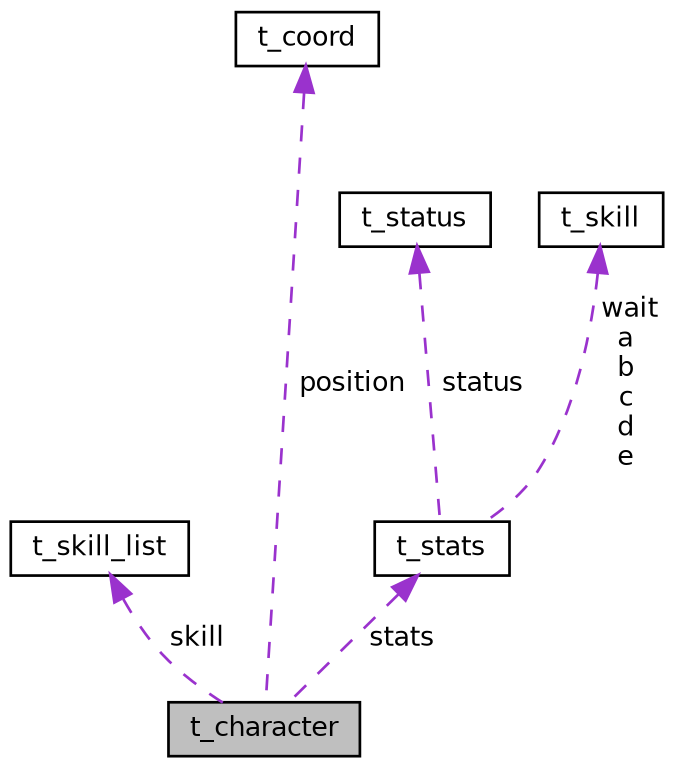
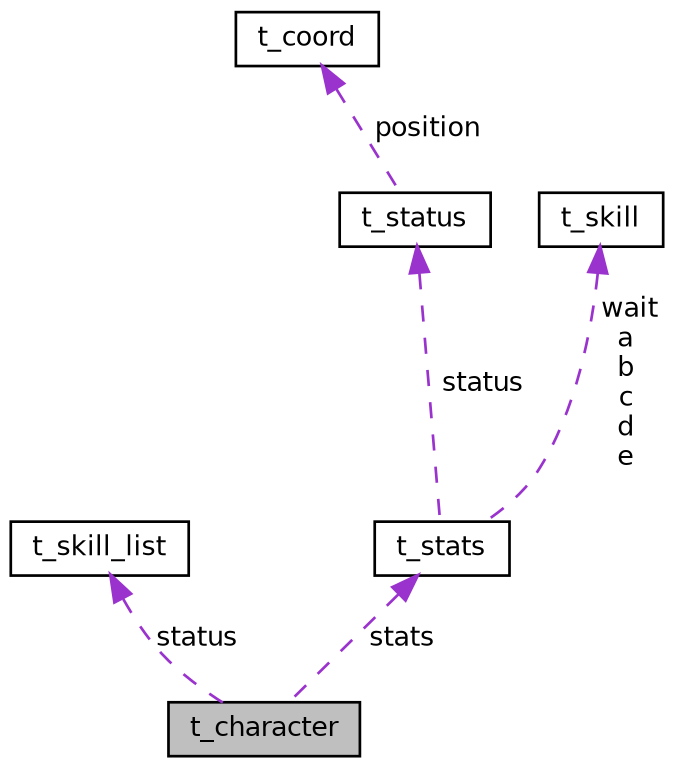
(285, 398) -> (369, 141)
(194, 639) -> (194, 639)
